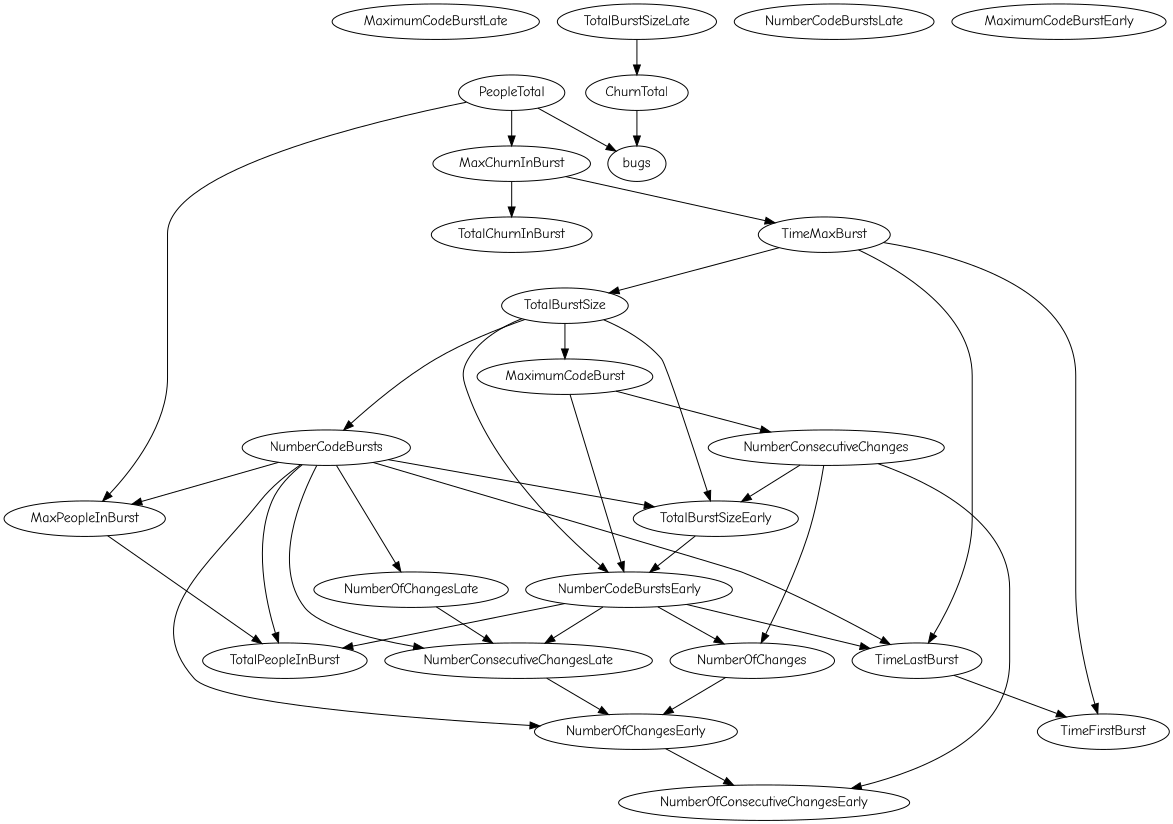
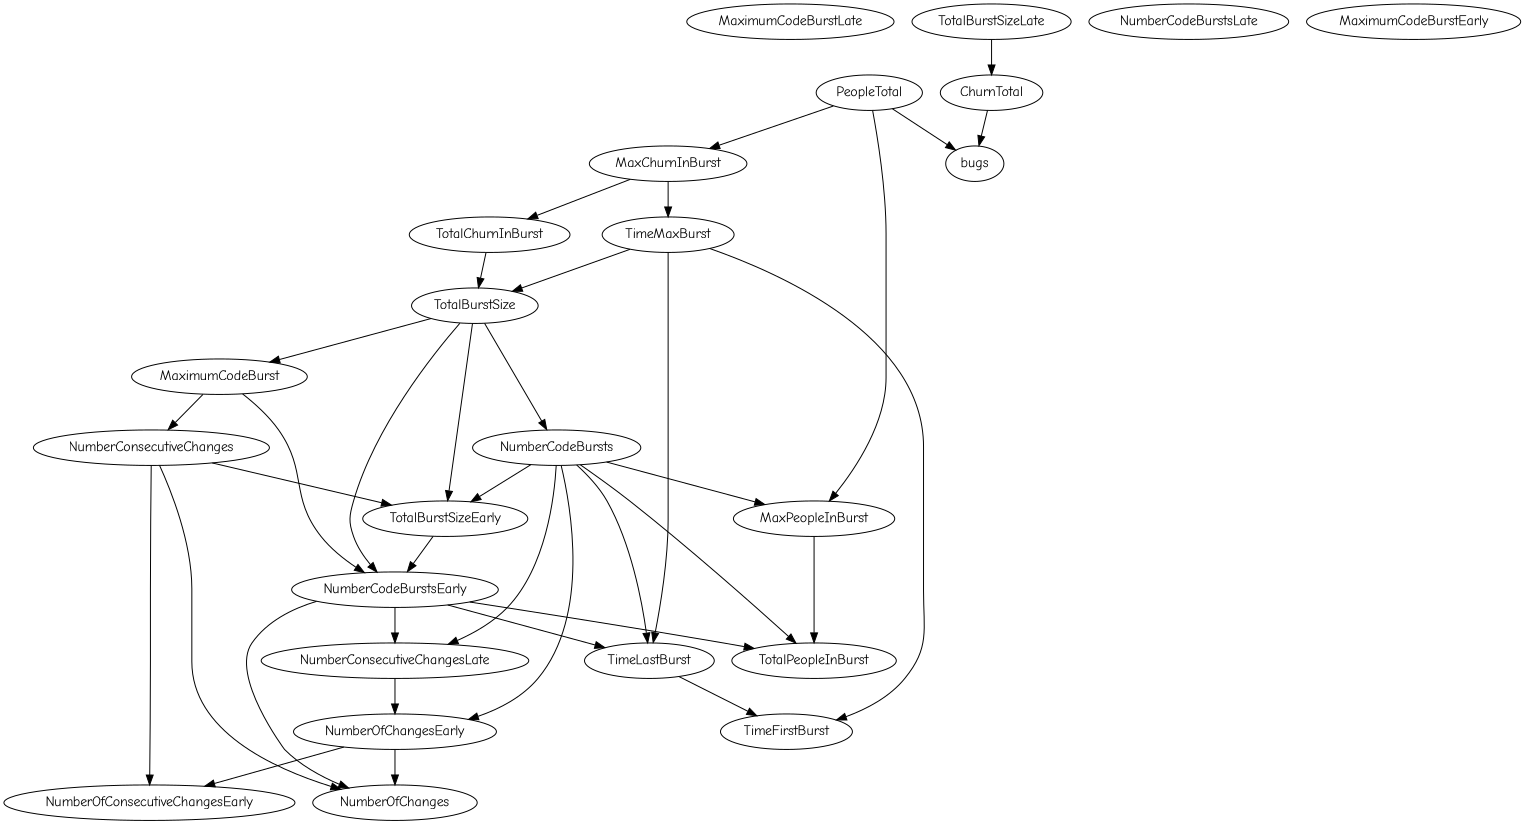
none -> (483, 265)
(411, 590) -> none
(699, 693) -> (395, 762)
